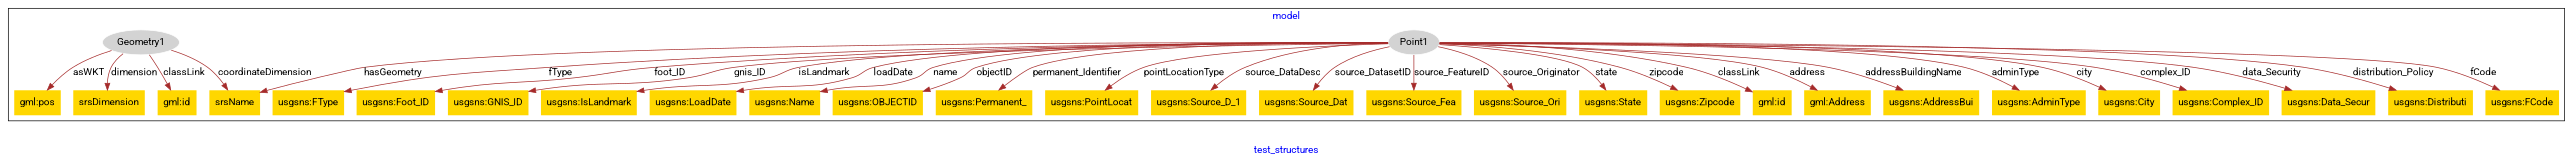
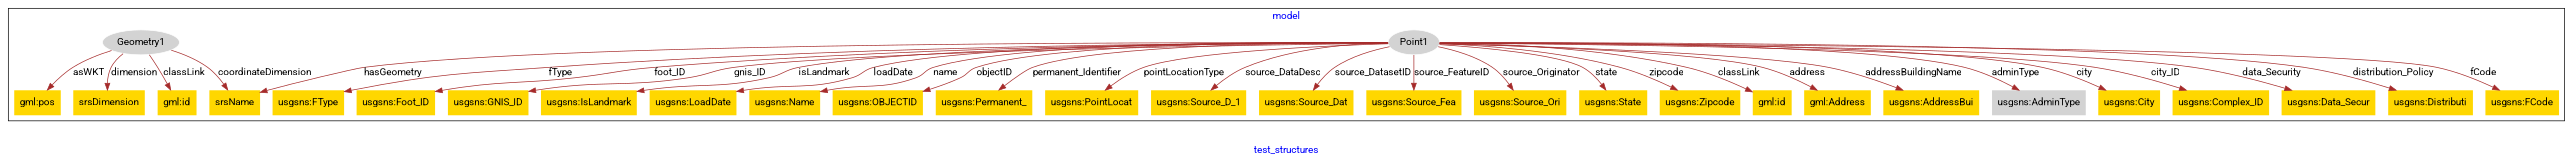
(2166, 73) -> (2166, 73)
(2039, 103) -> (2039, 103)
